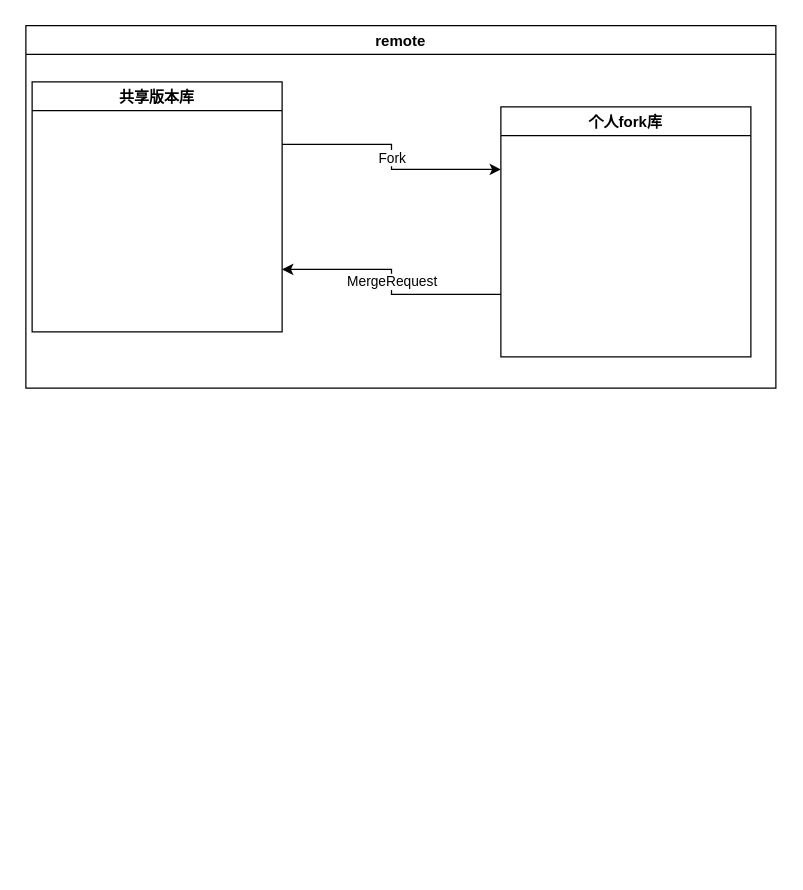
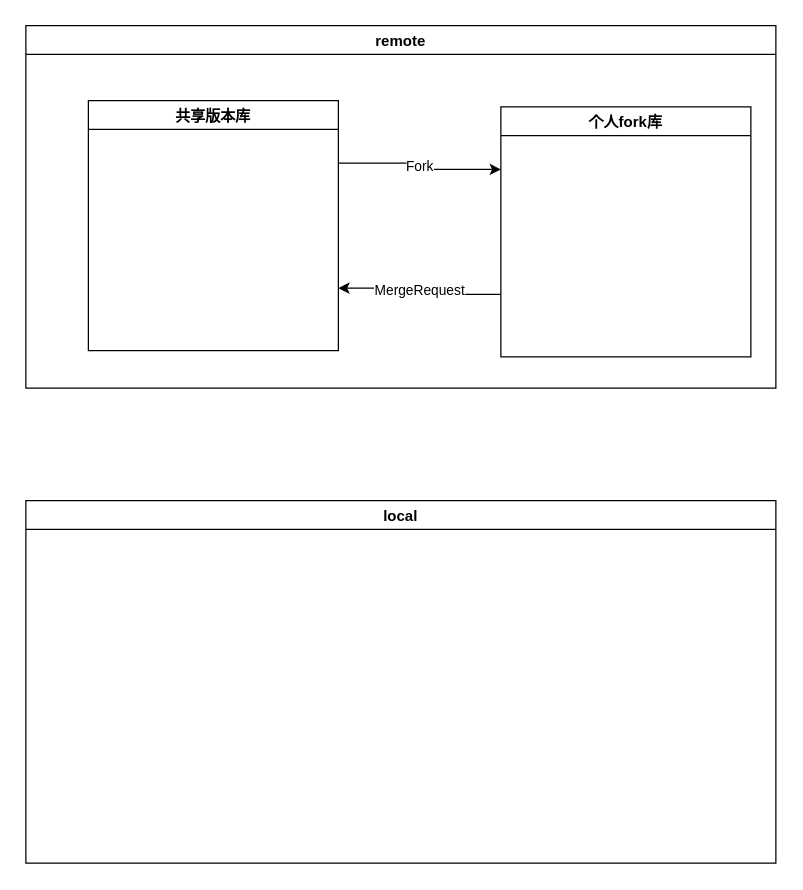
(157, 207) -> (213, 226)
none -> (401, 682)
